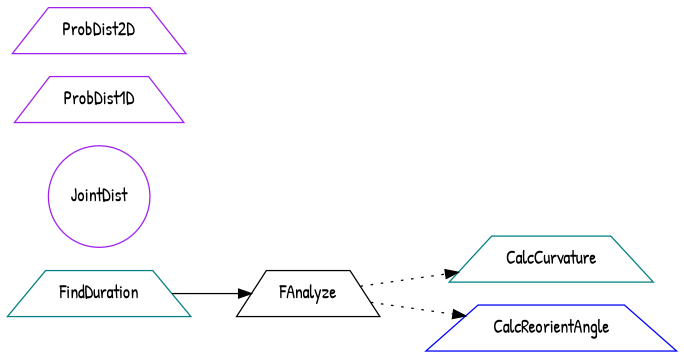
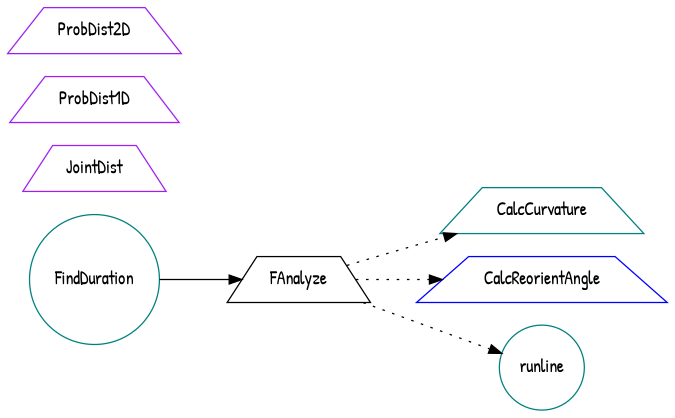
(99, 197) -> (94, 168)
(99, 294) -> (94, 280)
none -> (542, 368)
